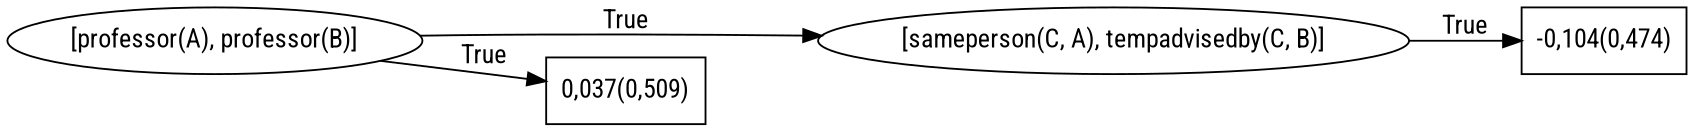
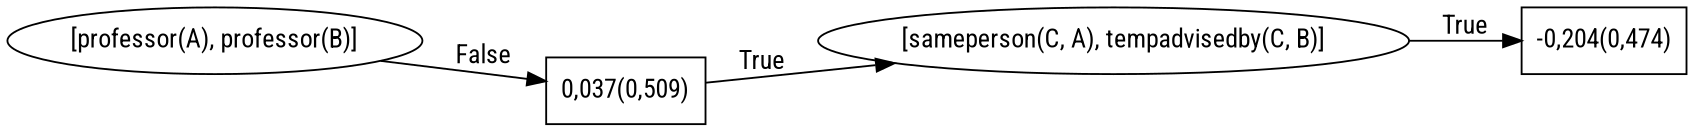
(611, 34) -> (791, 74)
(1604, 41) -> (1604, 41)
(484, 57) -> (484, 57)
